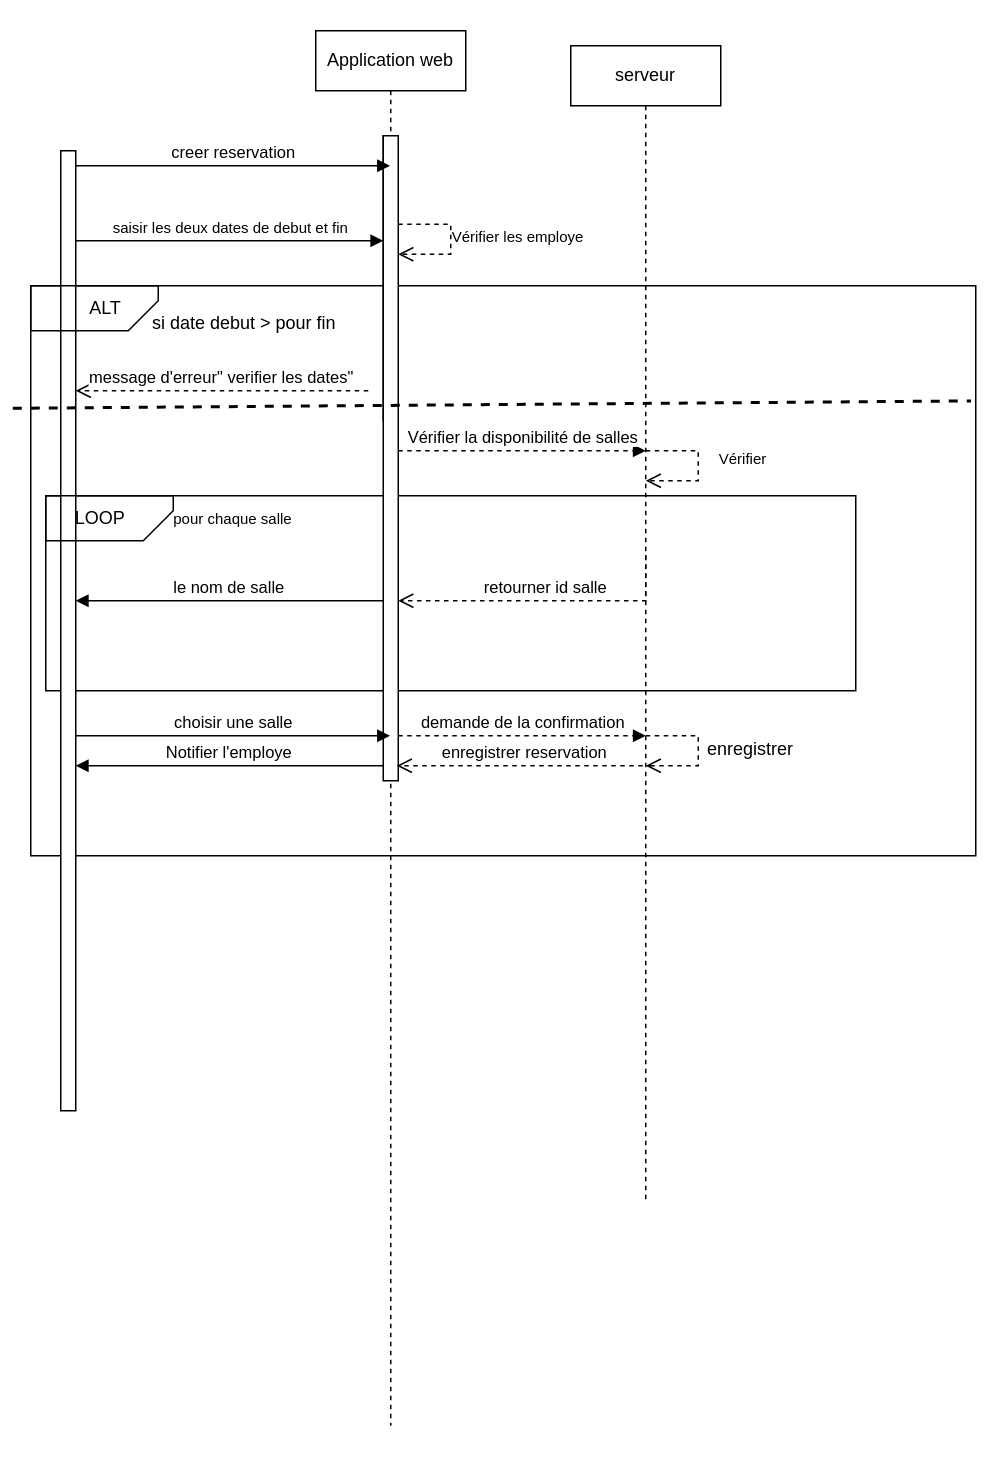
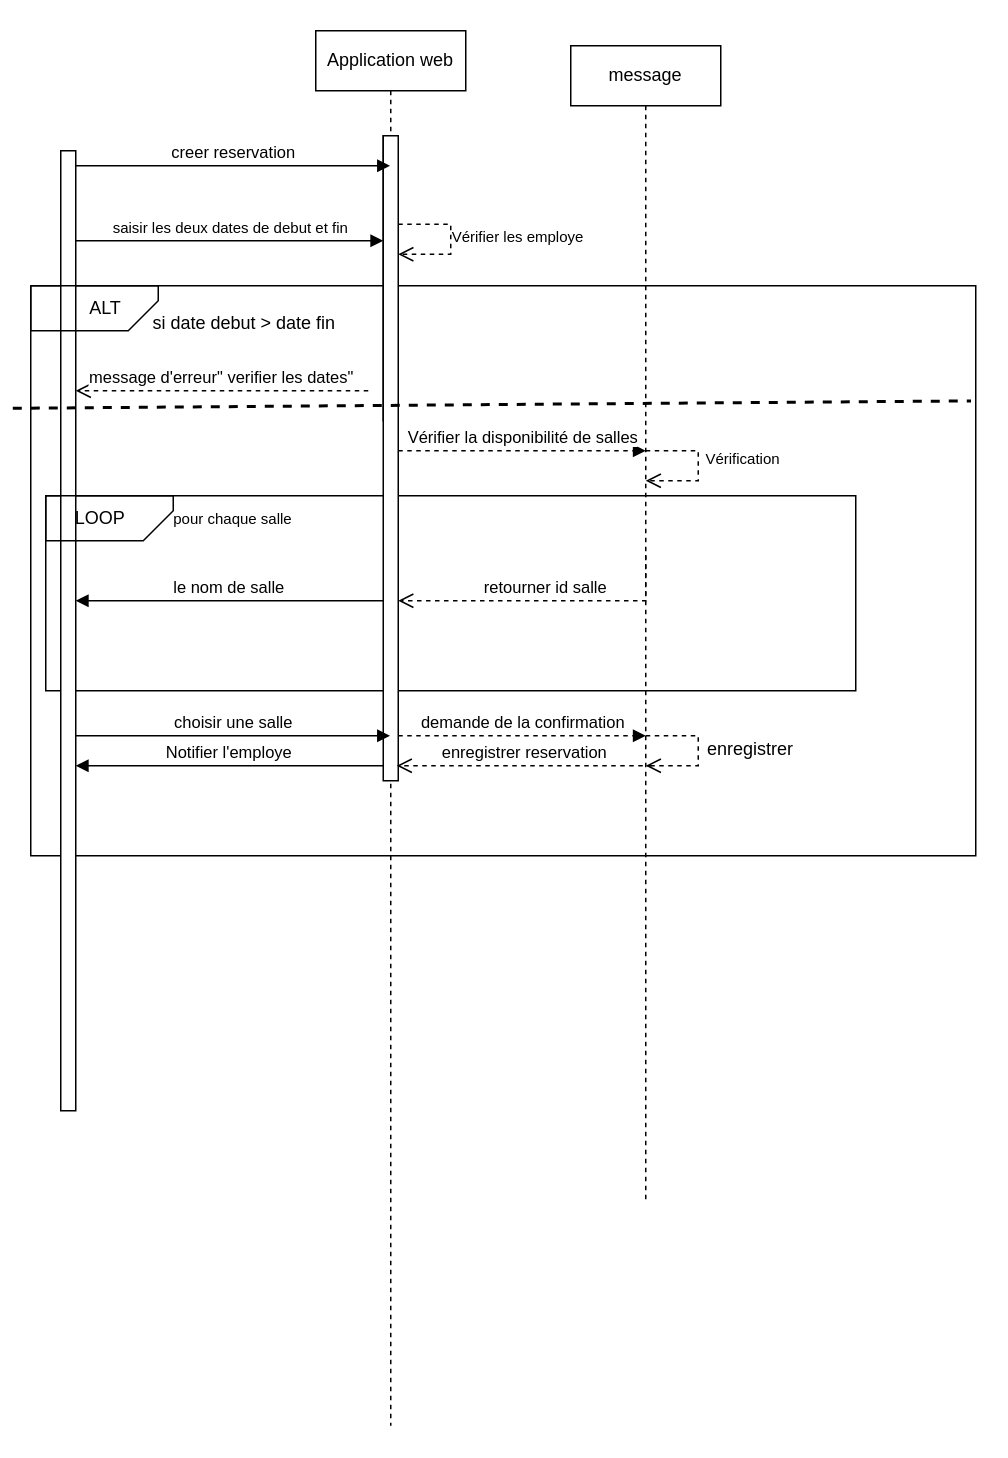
(646, 76) -> (646, 76)
(245, 323) -> (245, 323)
(743, 458) -> (743, 458)
